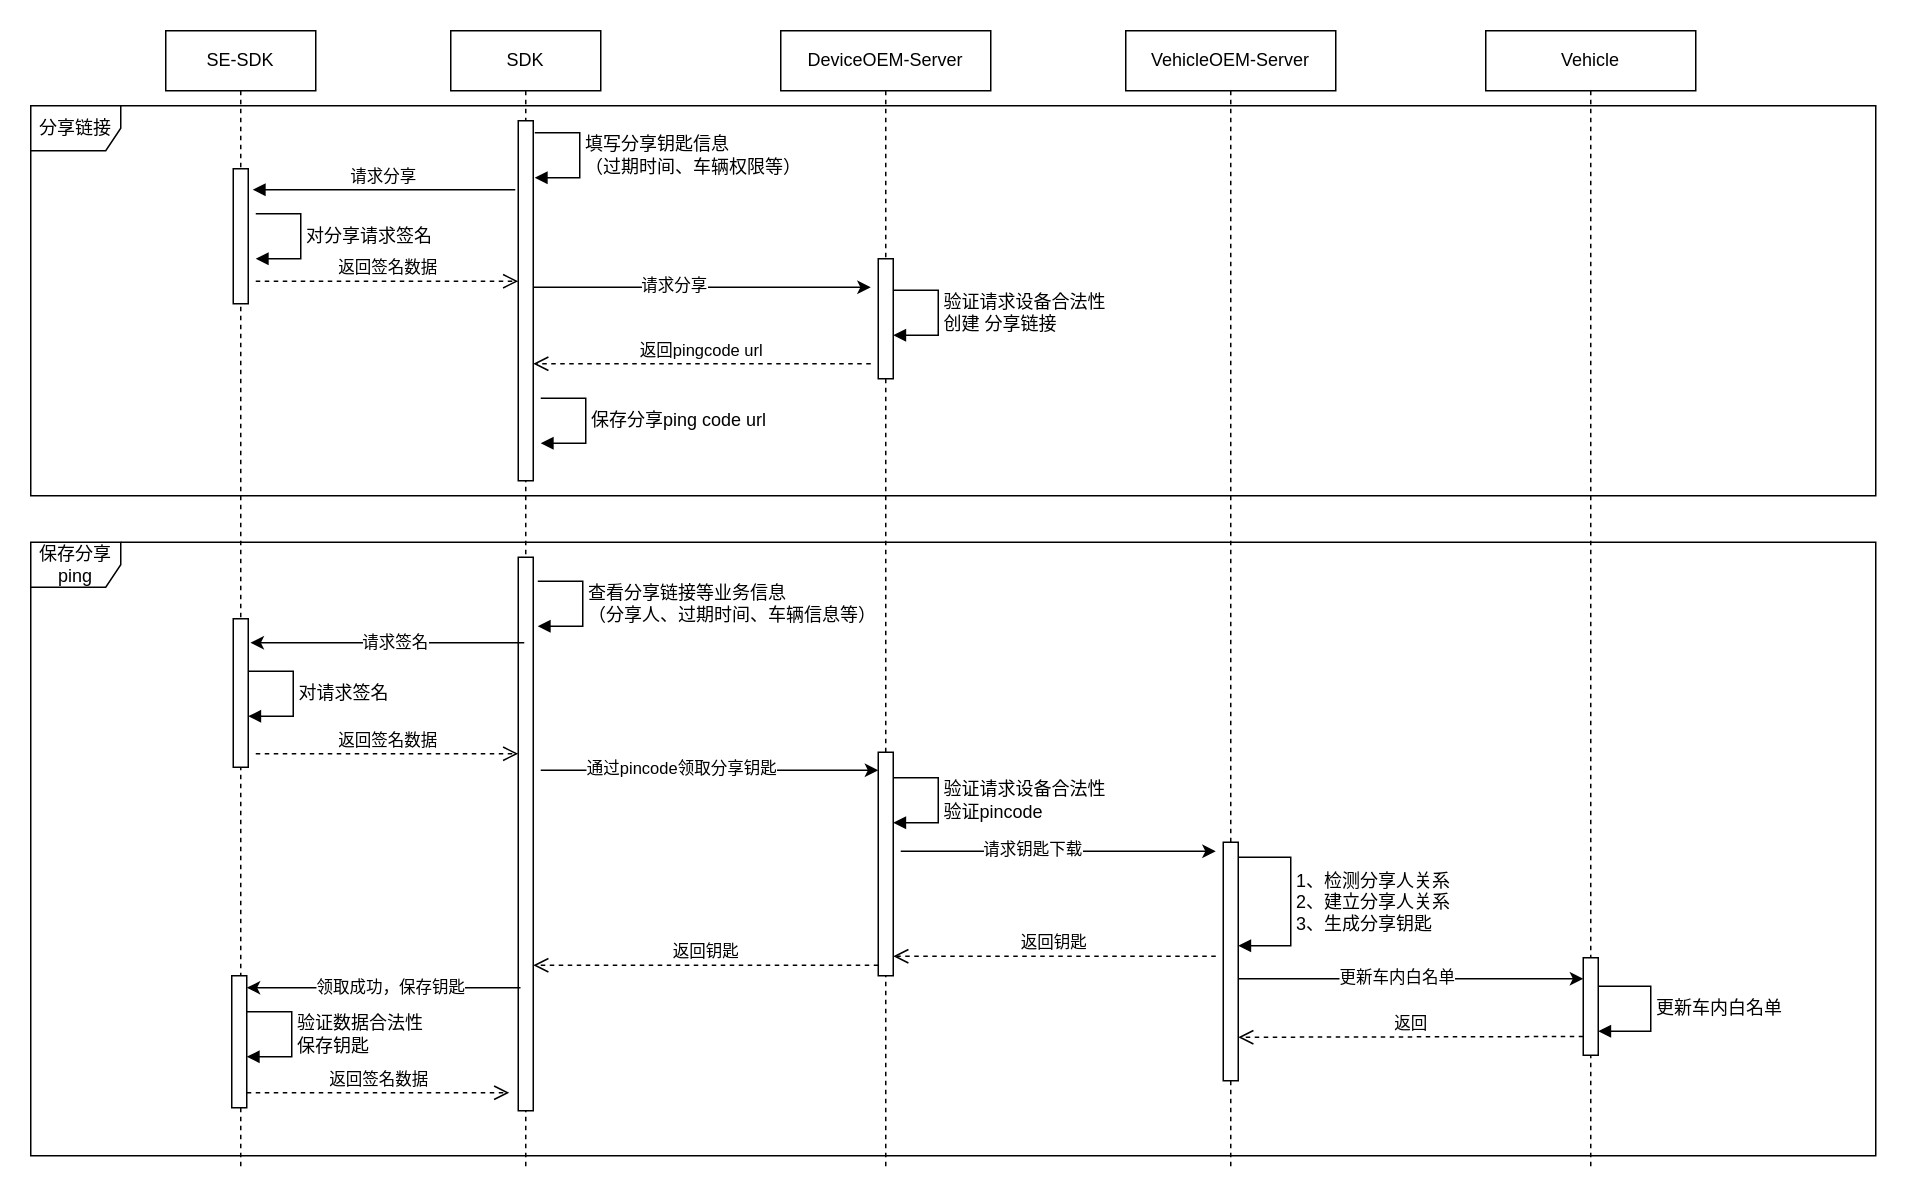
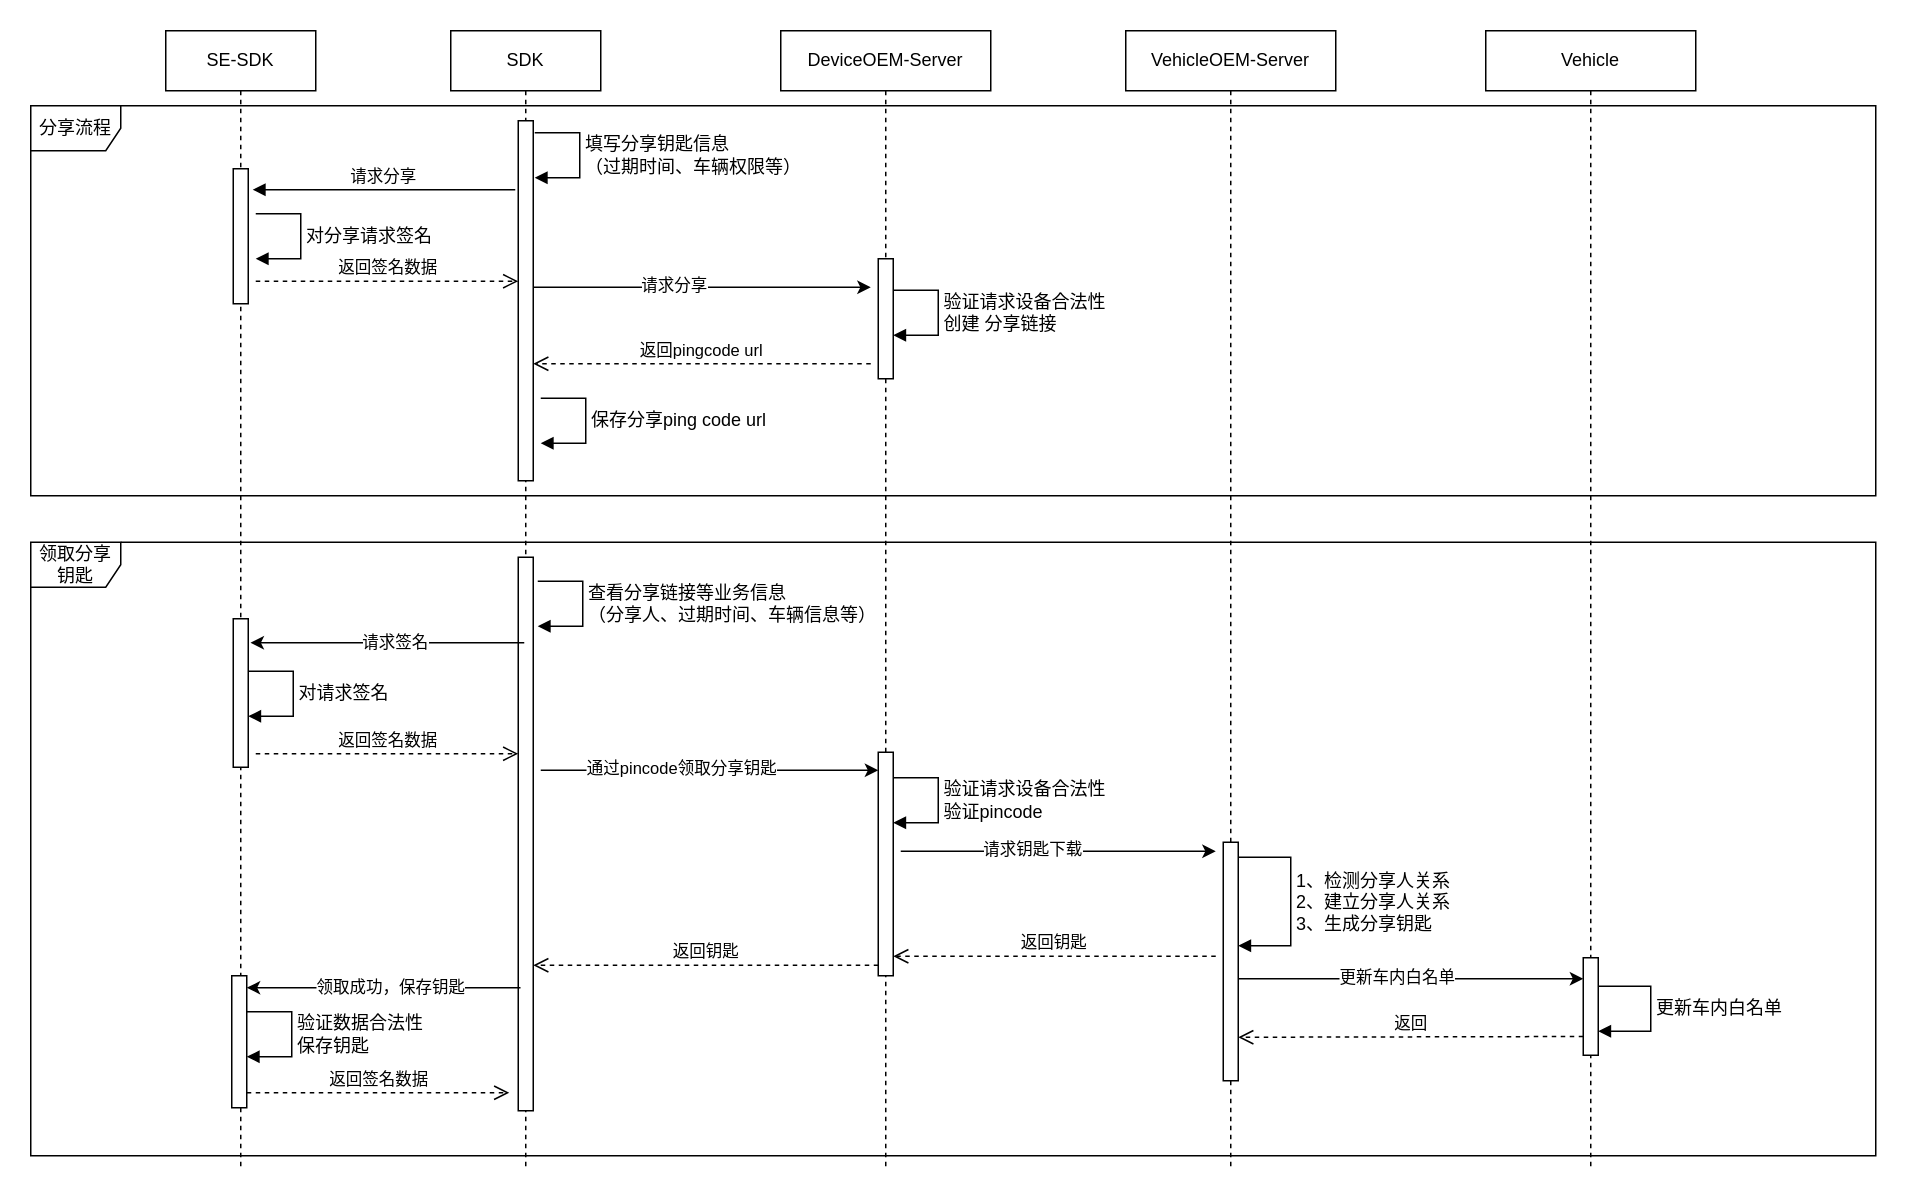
(76, 128) -> (76, 128)
(76, 565) -> (76, 565)
